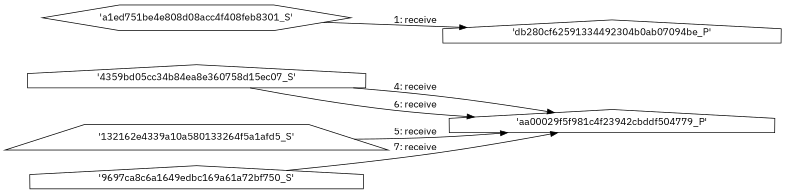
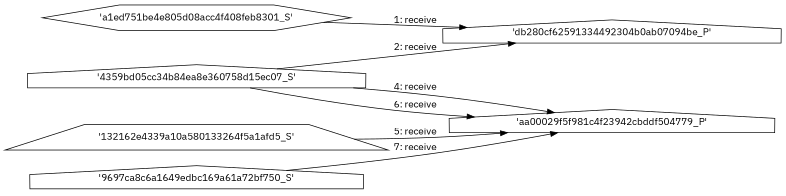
(197, 18) -> (197, 18)
none -> (393, 56)
